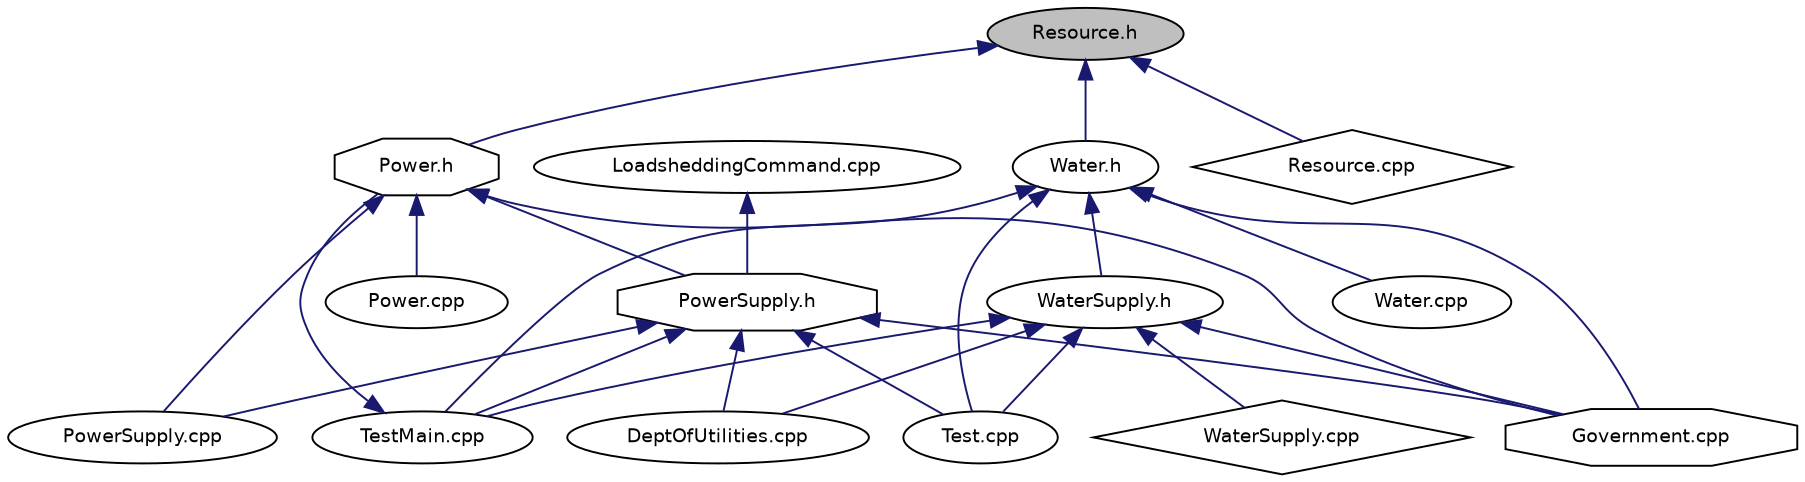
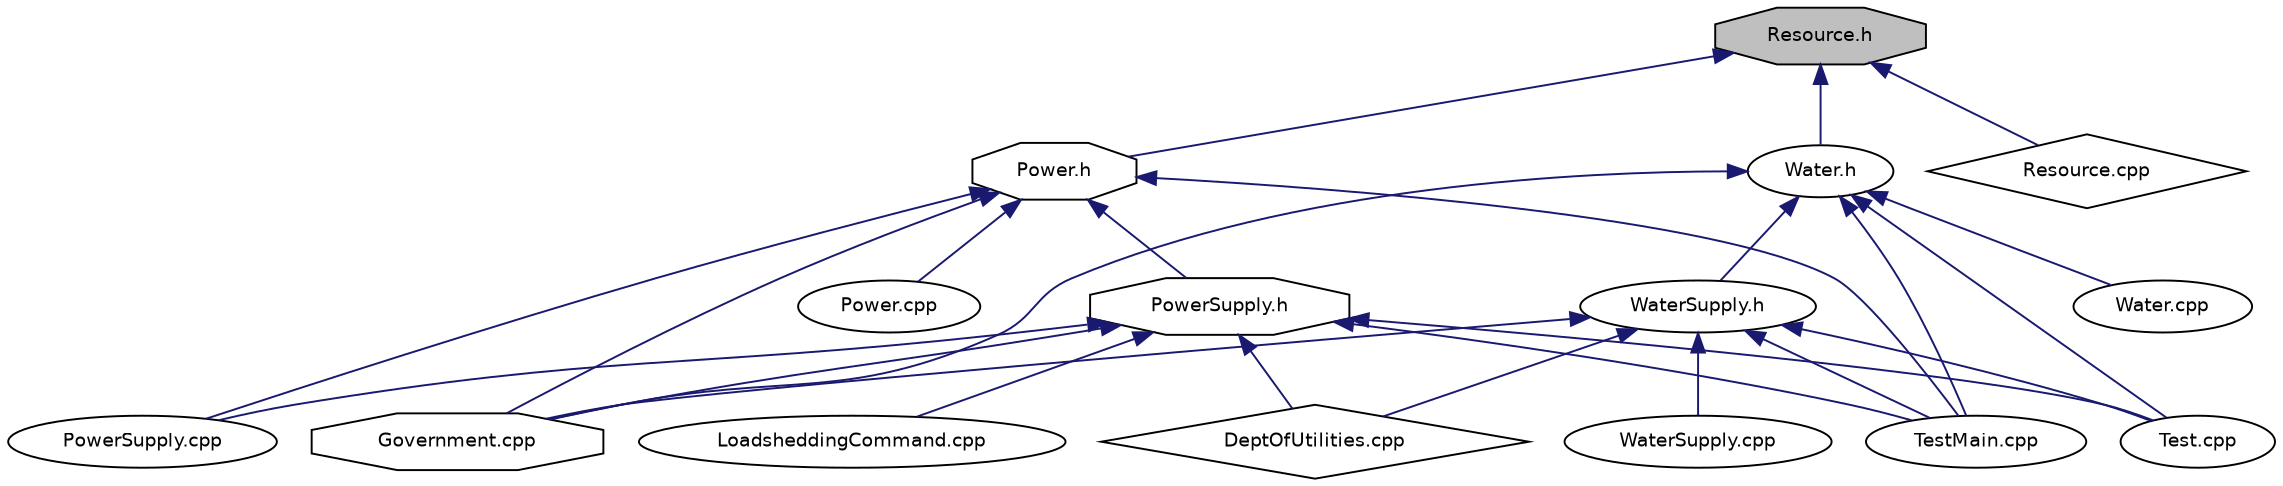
(1086, 34) -> (1821, 36)
(747, 243) -> (1026, 378)
(301, 295) -> (1591, 219)
(718, 437) -> (1315, 442)
(1282, 437) -> (1698, 442)
